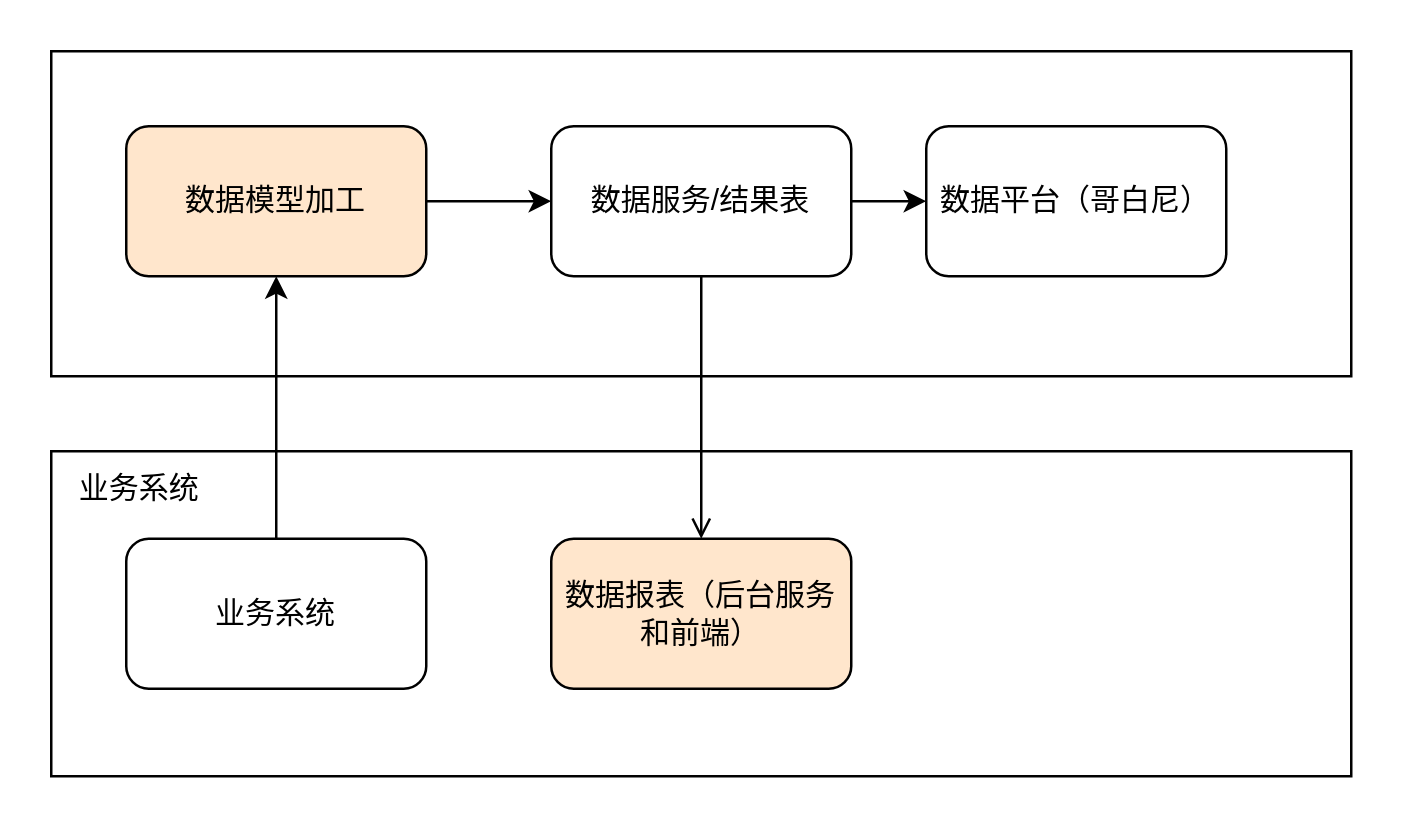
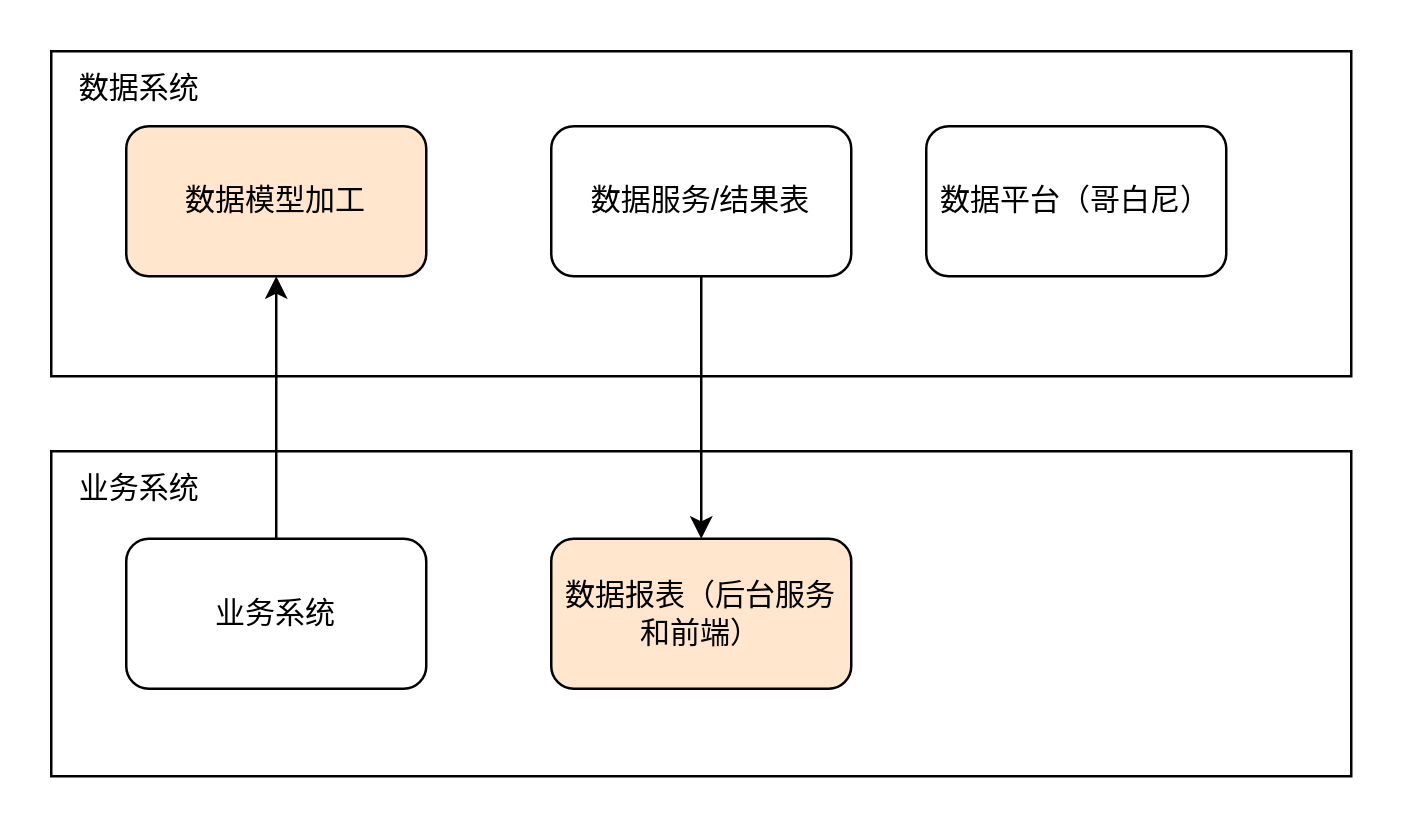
none -> (139, 89)
(480, 201) -> none
(897, 201) -> none
(701, 524) -> (701, 520)
